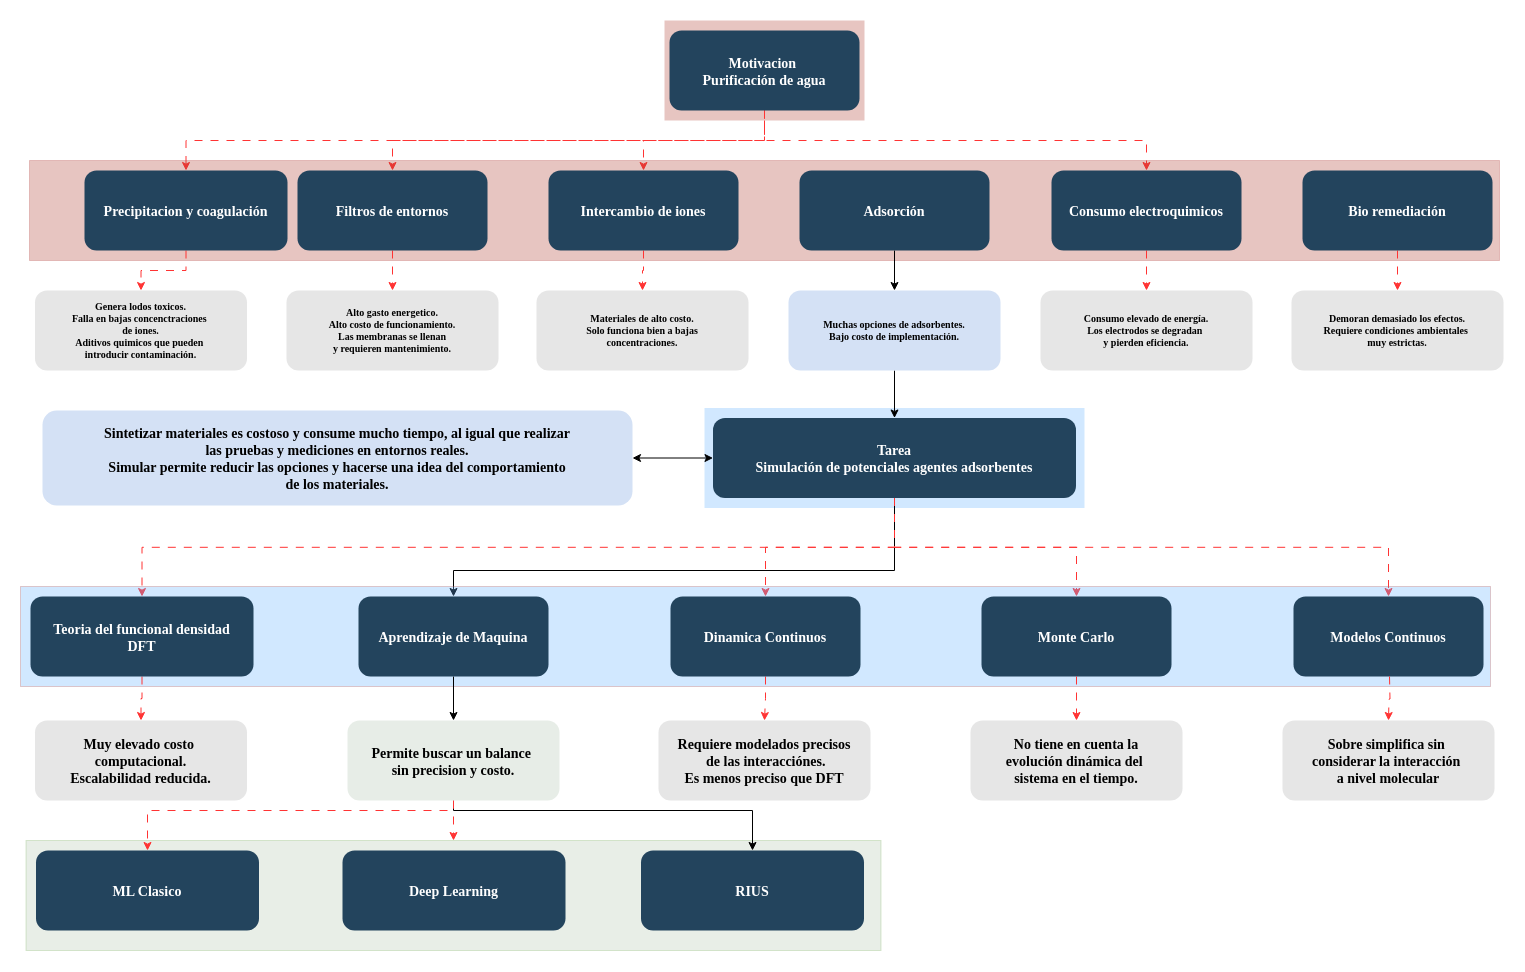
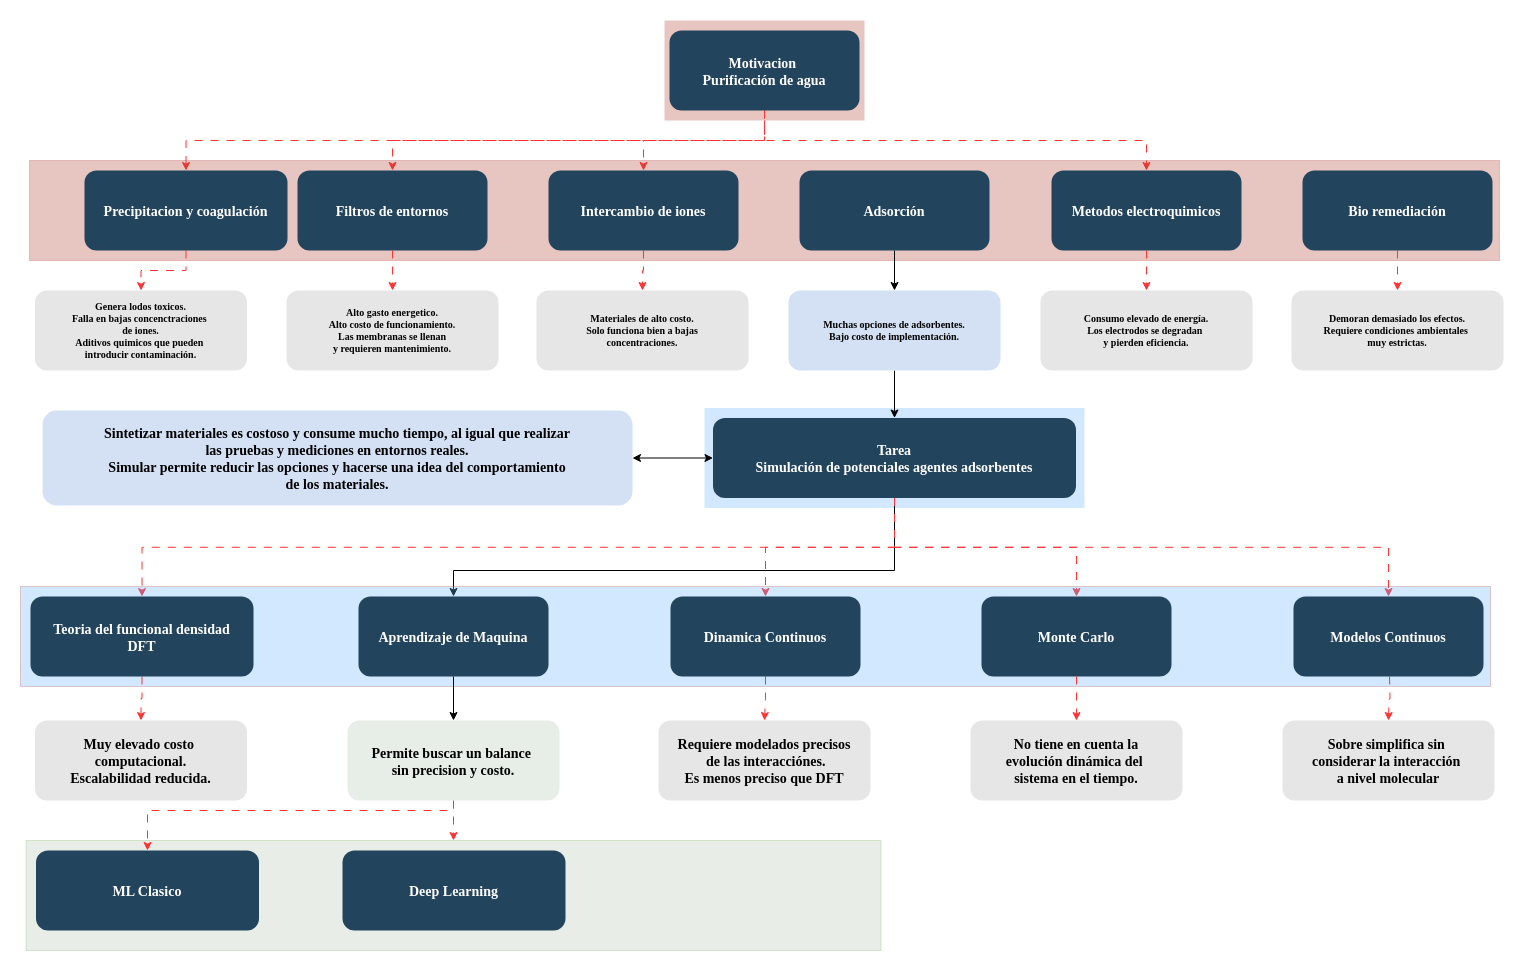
(1146, 211) -> (1146, 211)
(621, 811) -> none
(753, 891) -> none
